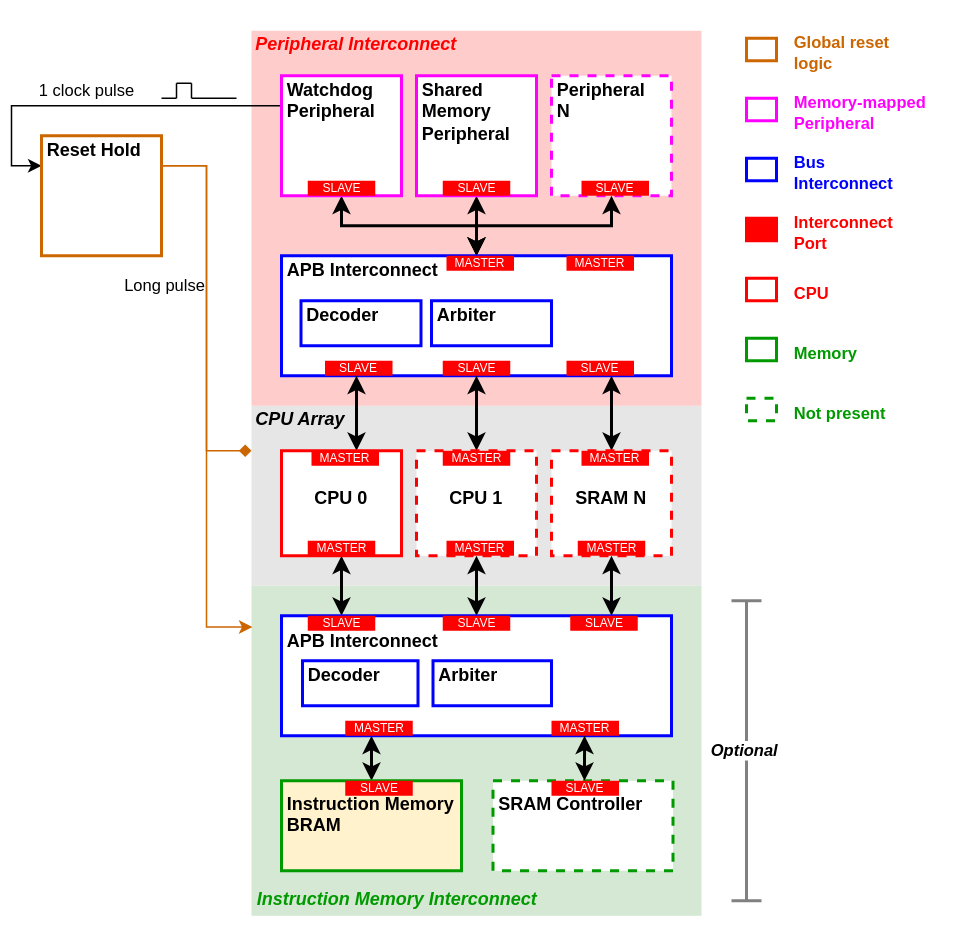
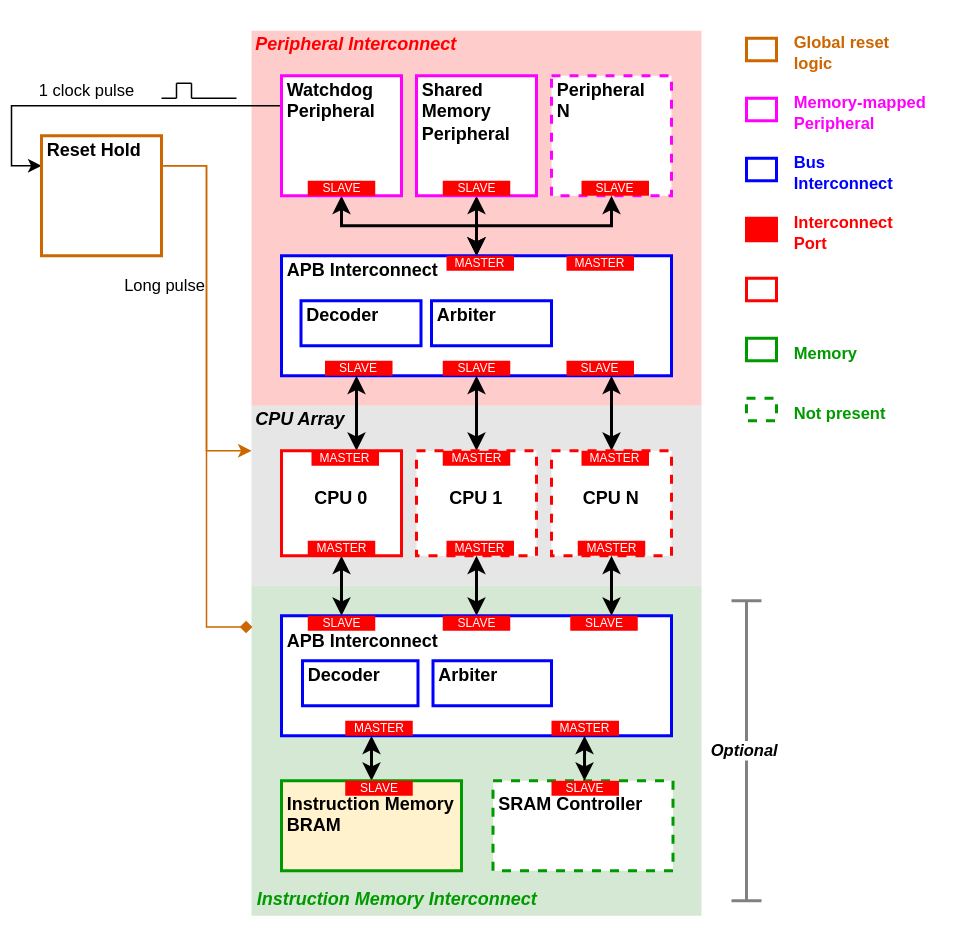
(851, 293) -> none
(239, 451) -> (240, 451)
(611, 499) -> (611, 499)
(241, 627) -> (240, 627)
